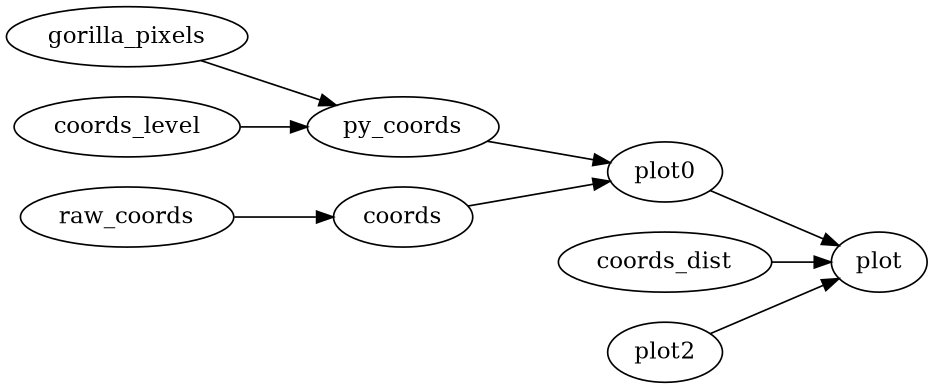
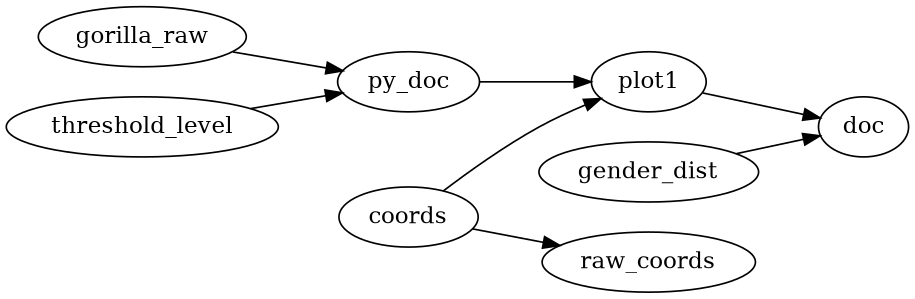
(127, 37) -> (142, 37)
(127, 127) -> (142, 127)
(403, 127) -> (409, 82)
(665, 172) -> (649, 82)
(275, 217) -> (508, 236)
(665, 262) -> (649, 172)
(879, 262) -> (864, 127)
(665, 352) -> none
